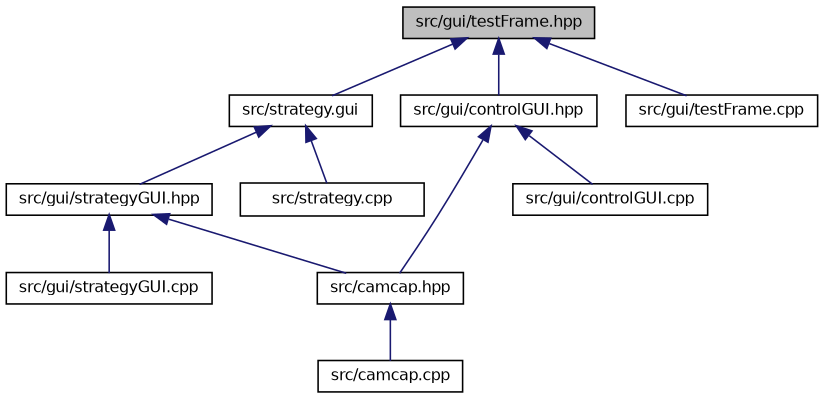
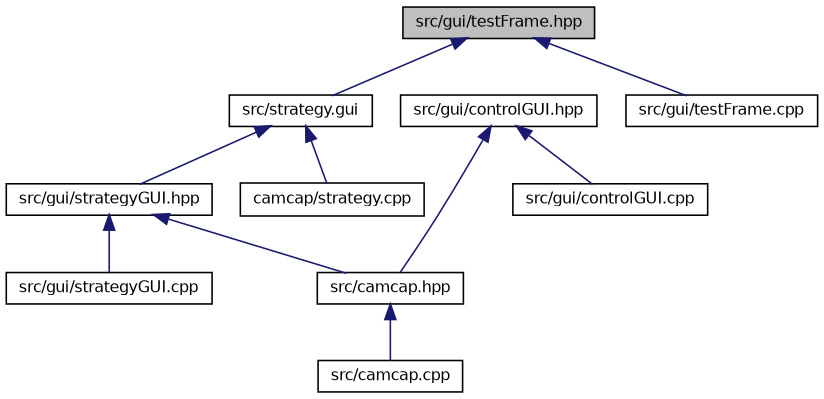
(499, 75) -> none
(332, 199) -> (332, 199)
